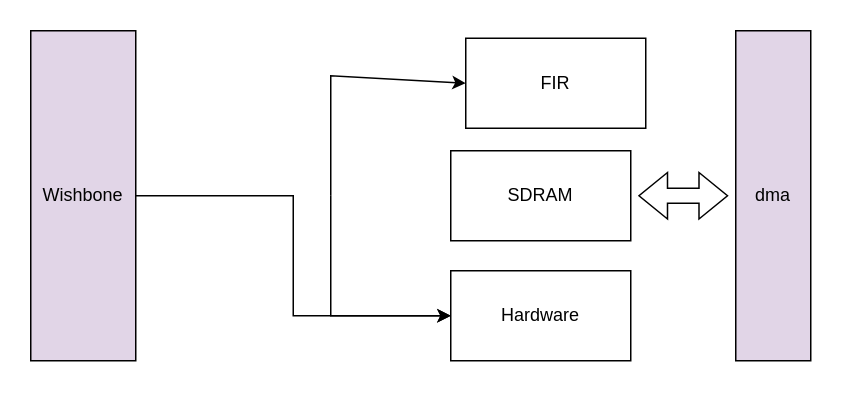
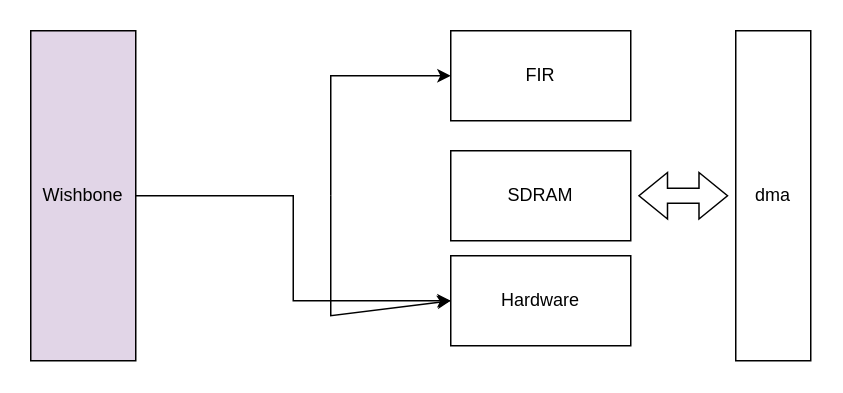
(556, 83) -> (541, 76)
(773, 196) -> (773, 196)
(541, 316) -> (541, 301)
